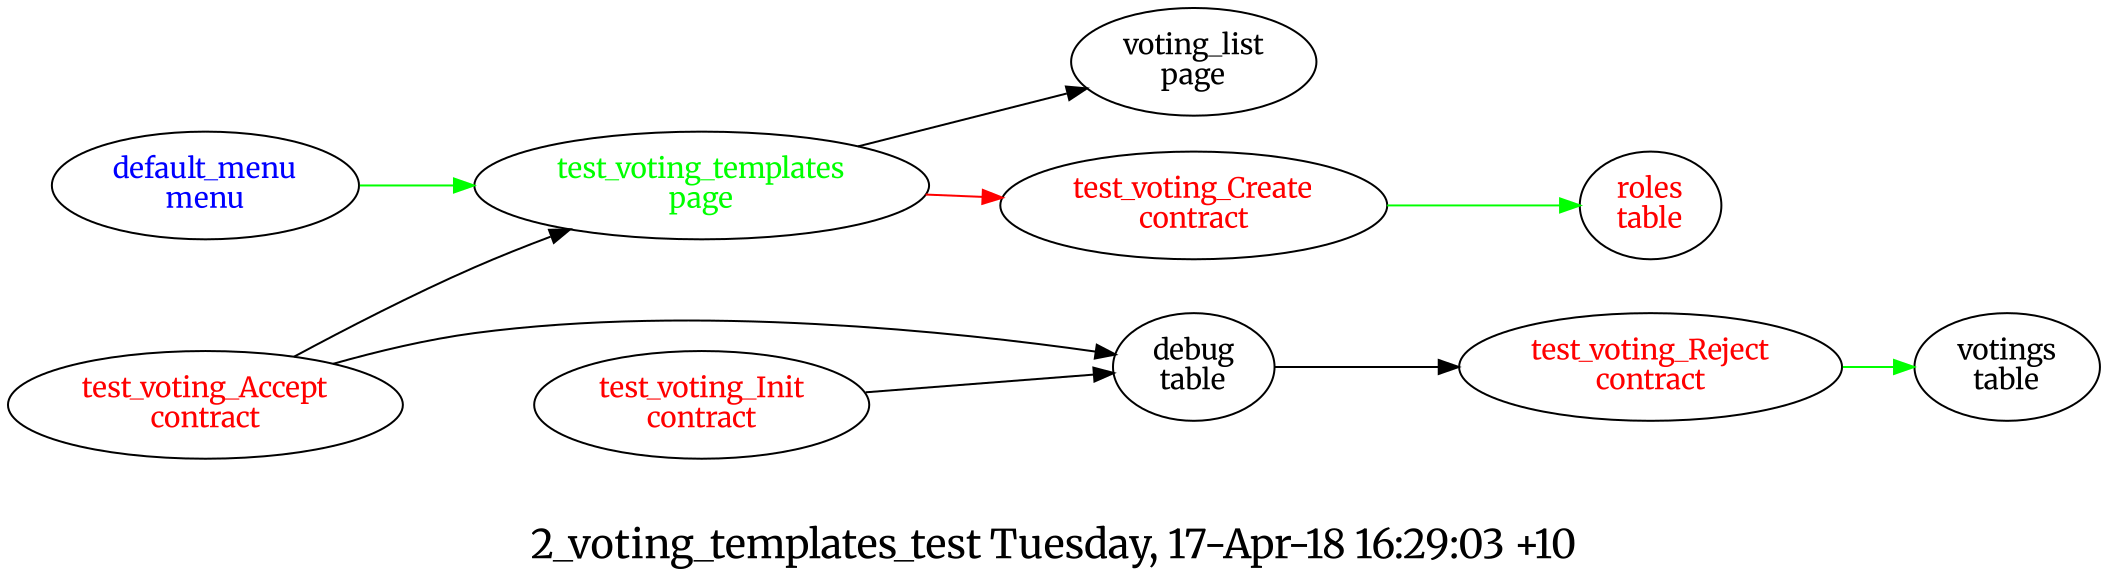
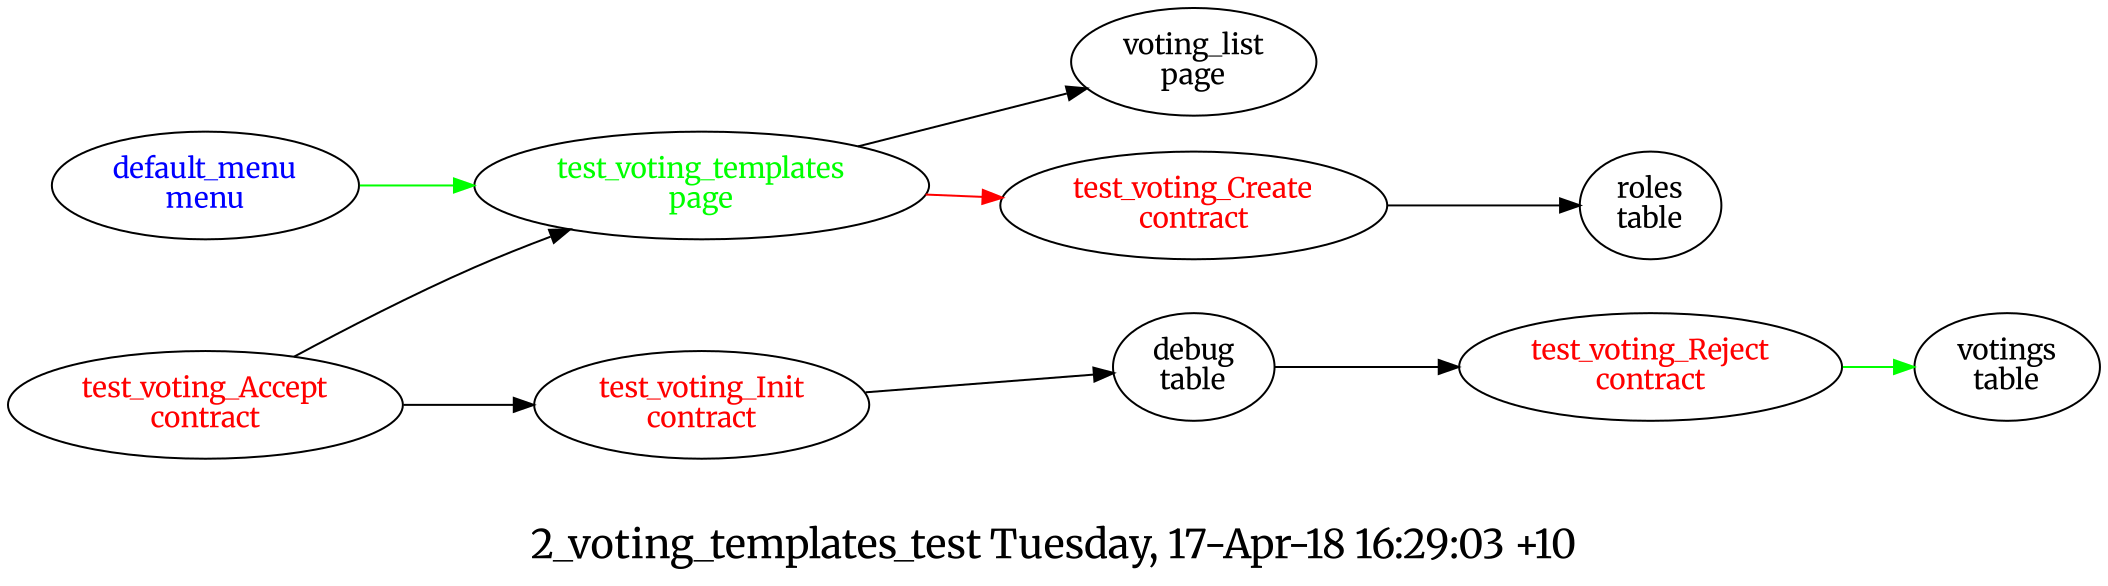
(1473, 205) -> (1473, 205)
(1651, 205) -> (1651, 205)
(713, 321) -> (458, 405)
